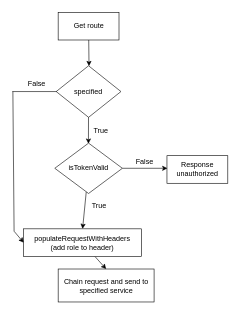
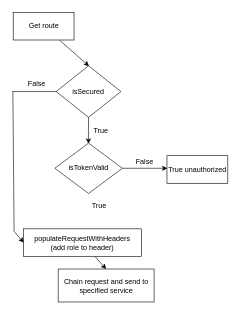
(89, 26) -> (44, 26)
(89, 92) -> (89, 92)
(198, 170) -> (198, 170)
(85, 210) -> none
